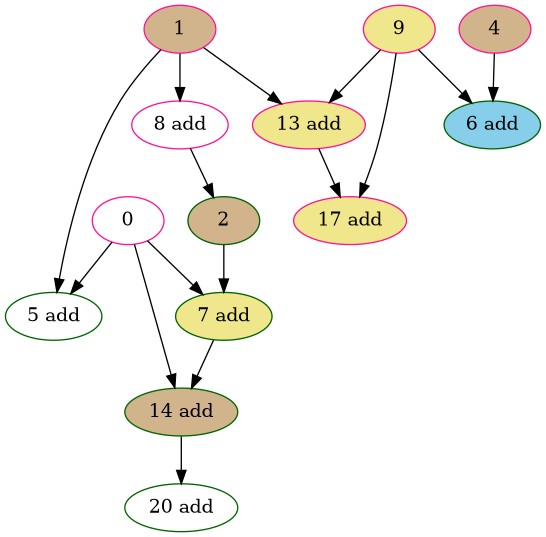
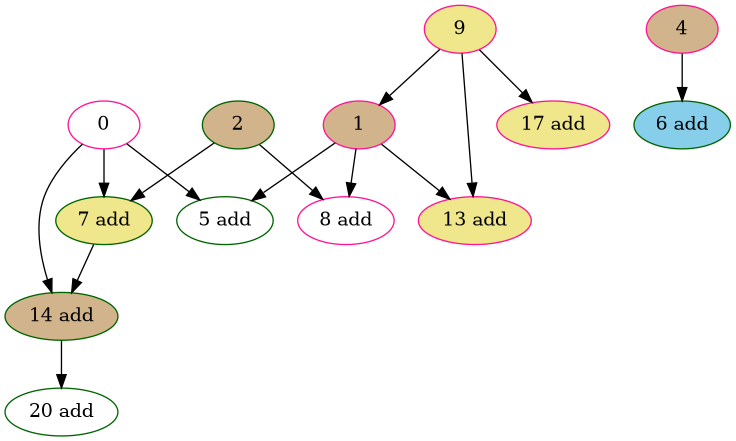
(440, 72) -> (415, 72)
(199, 167) -> (285, 166)
(327, 167) -> none
